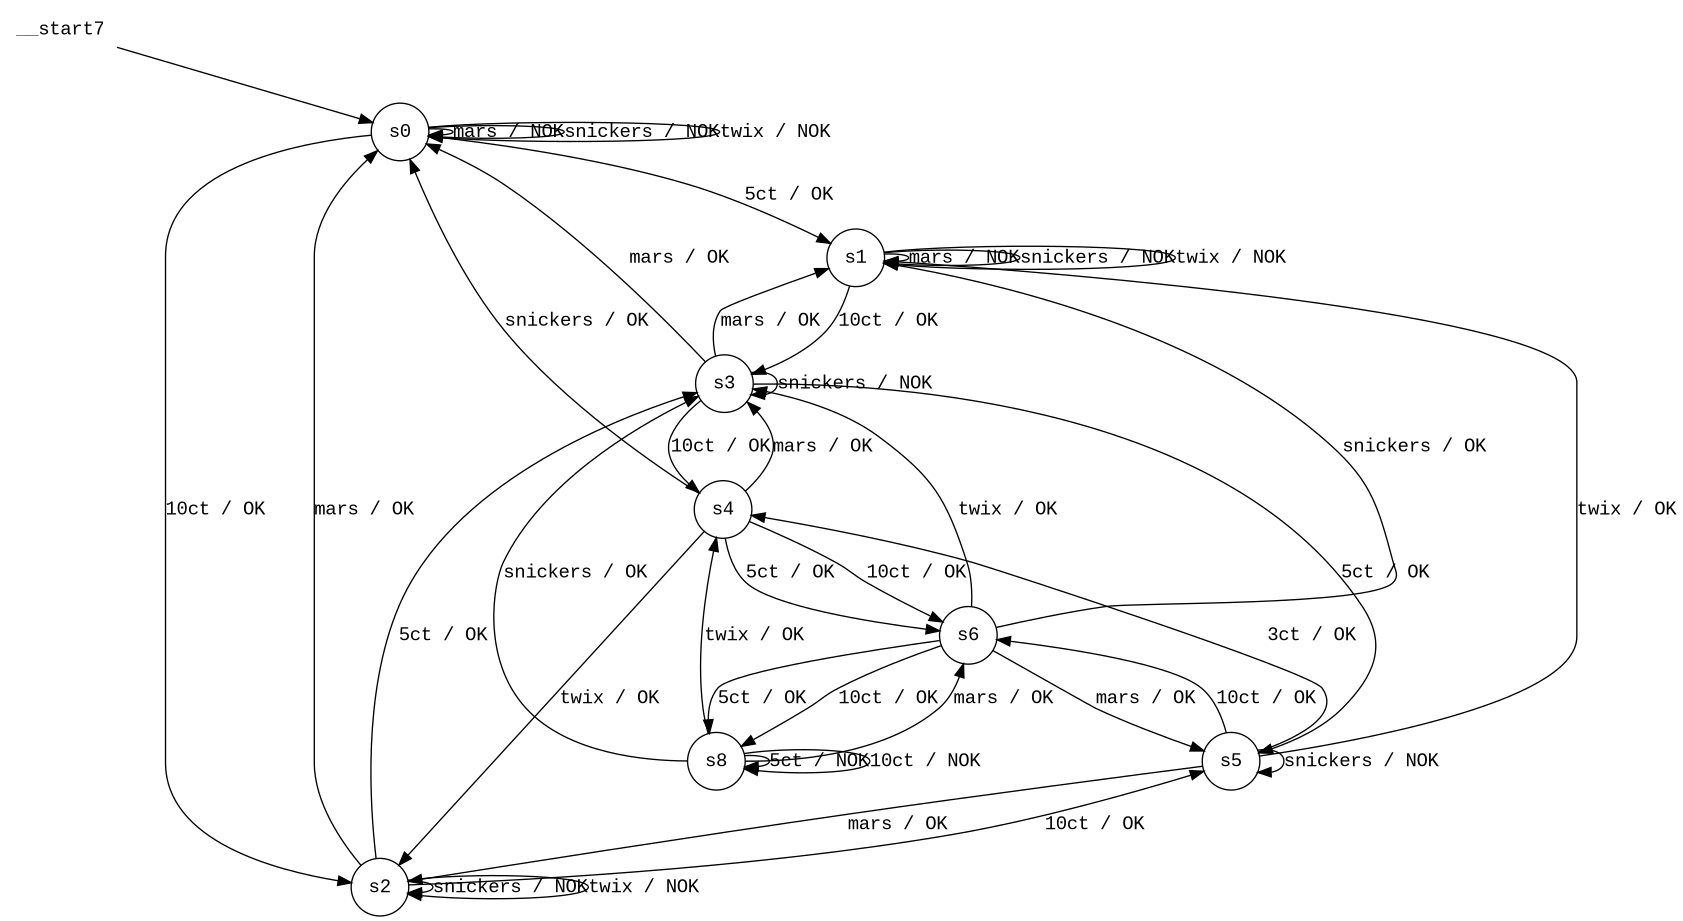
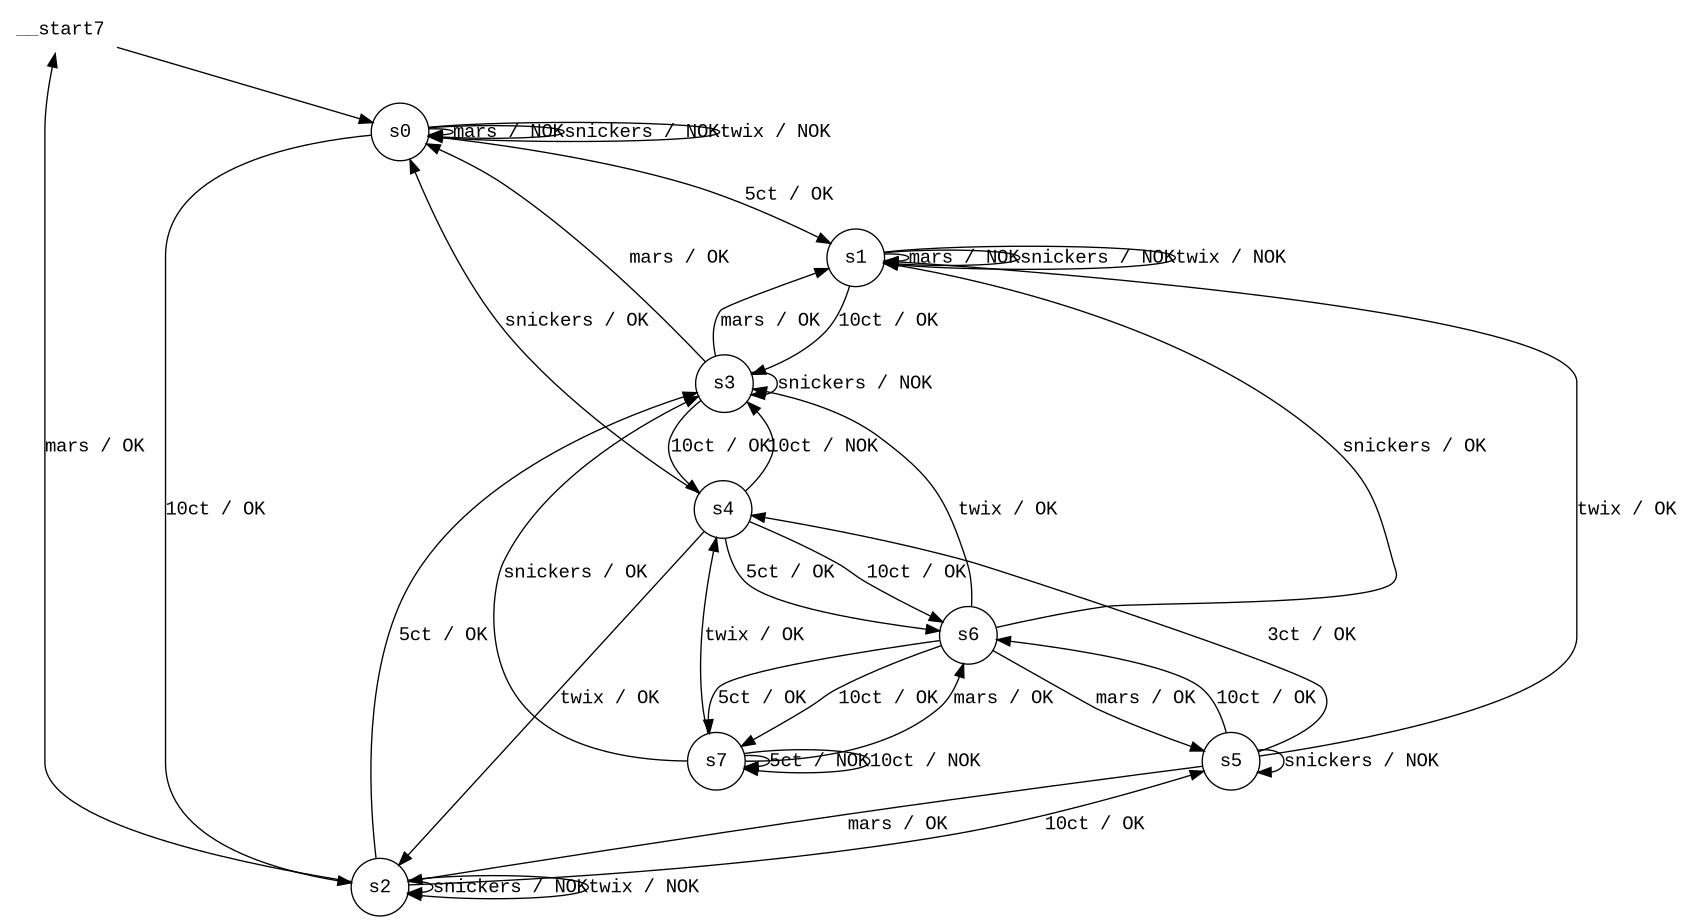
(823, 447) -> (823, 447)
(1178, 462) -> none
(314, 510) -> (45, 585)
(716, 761) -> (716, 761)
